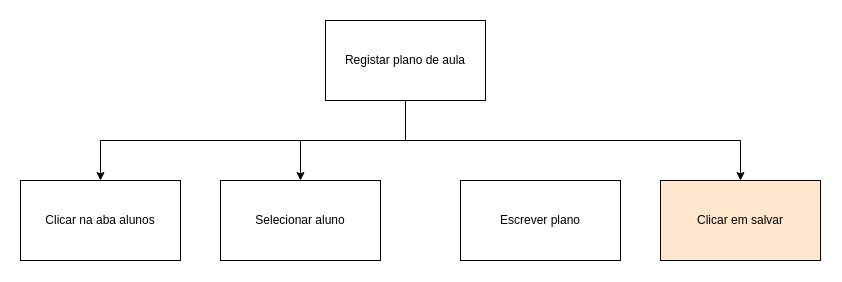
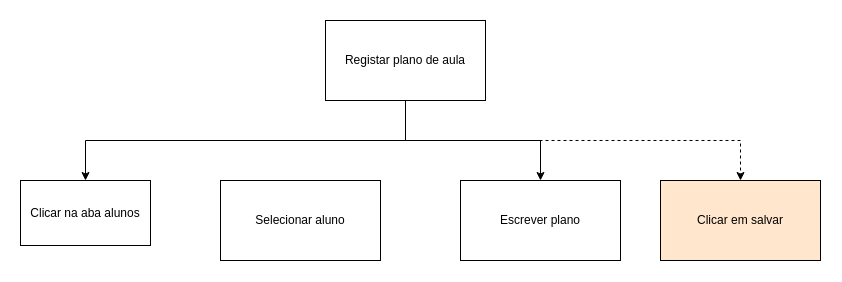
(658, 141) -> (658, 141)
(301, 158) -> none
none -> (541, 158)
(101, 221) -> (86, 213)
